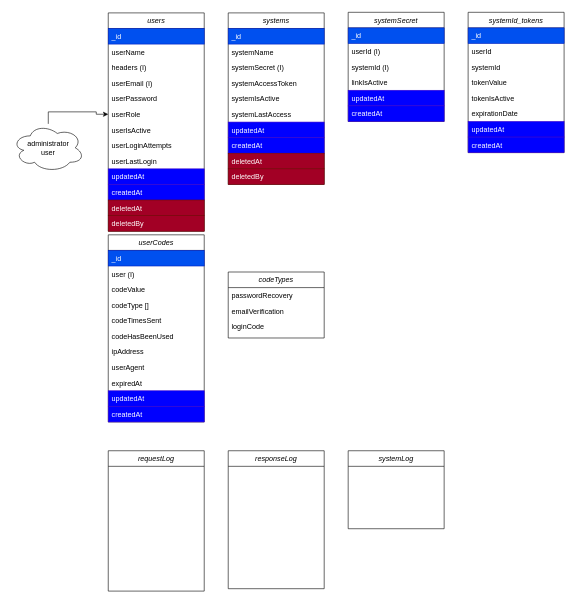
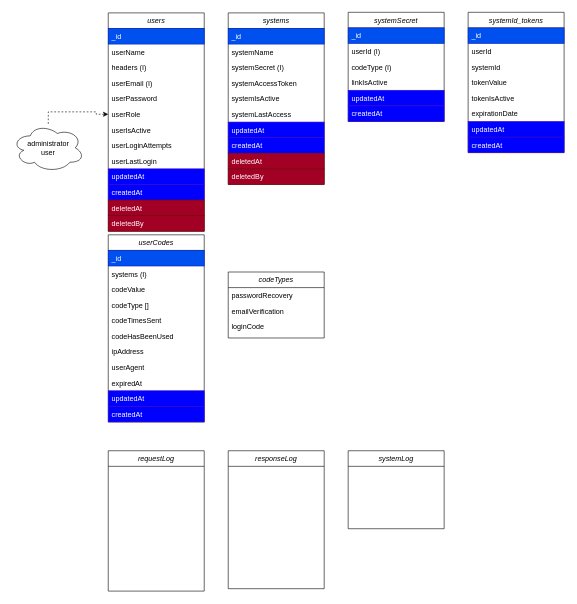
(375, 67) -> (375, 67)
(71, 112) -> (71, 112)
(127, 274) -> (133, 274)
